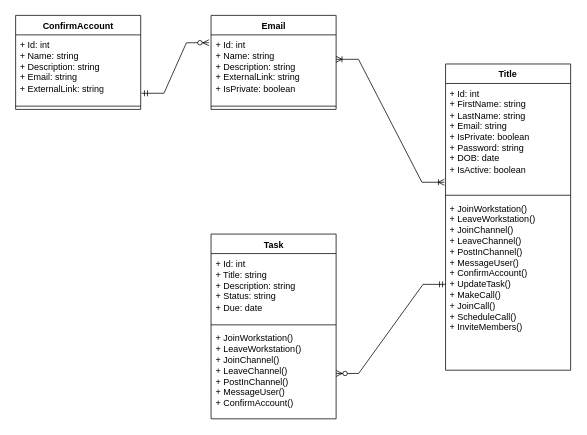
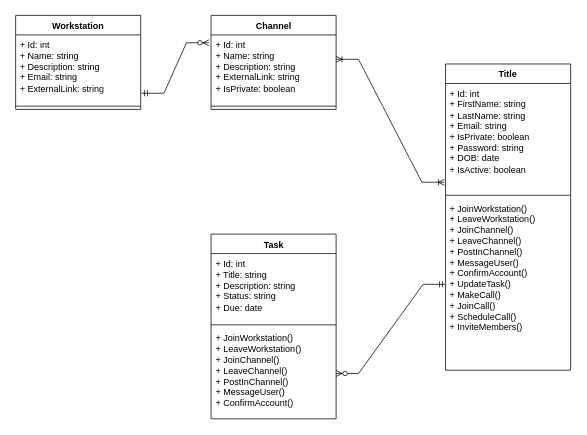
(78, 26) -> (78, 26)
(274, 26) -> (274, 26)
